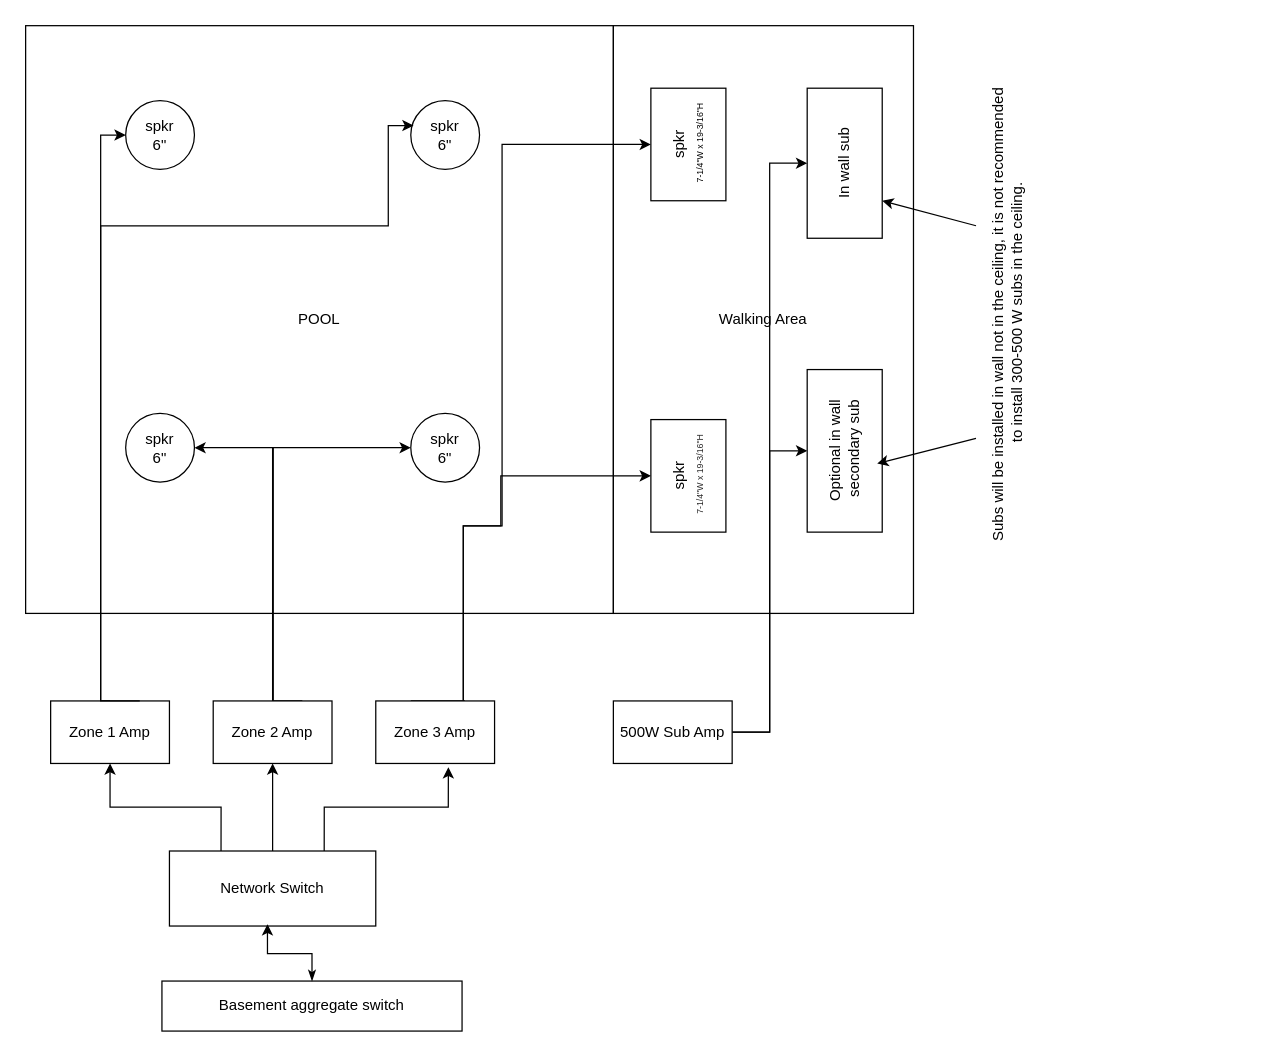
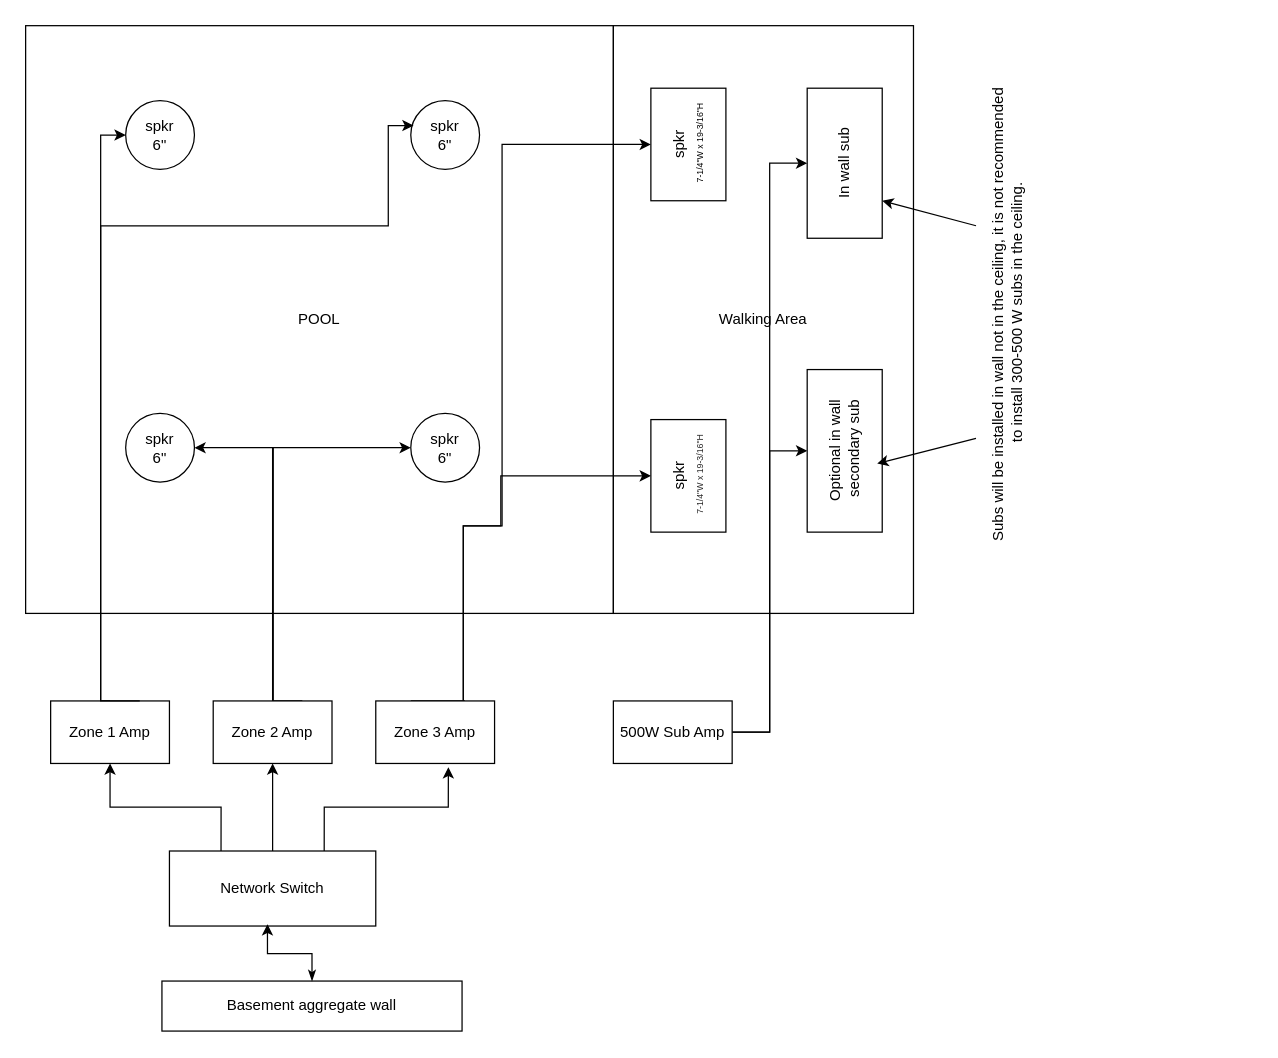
(312, 1006) -> (312, 1006)
